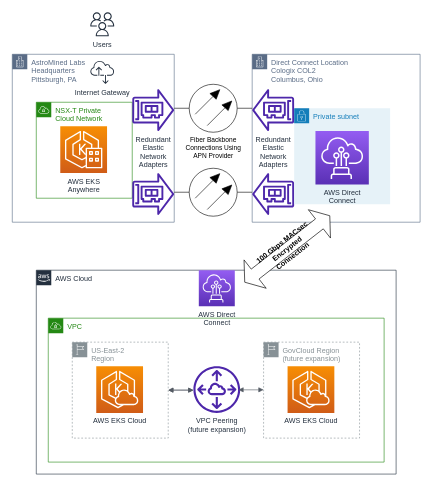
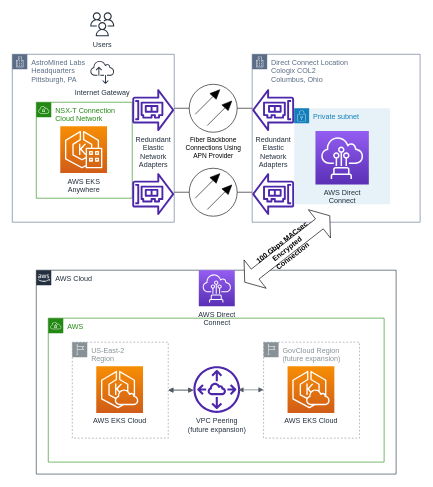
(80, 115) -> (86, 115)
(74, 327) -> (74, 327)
